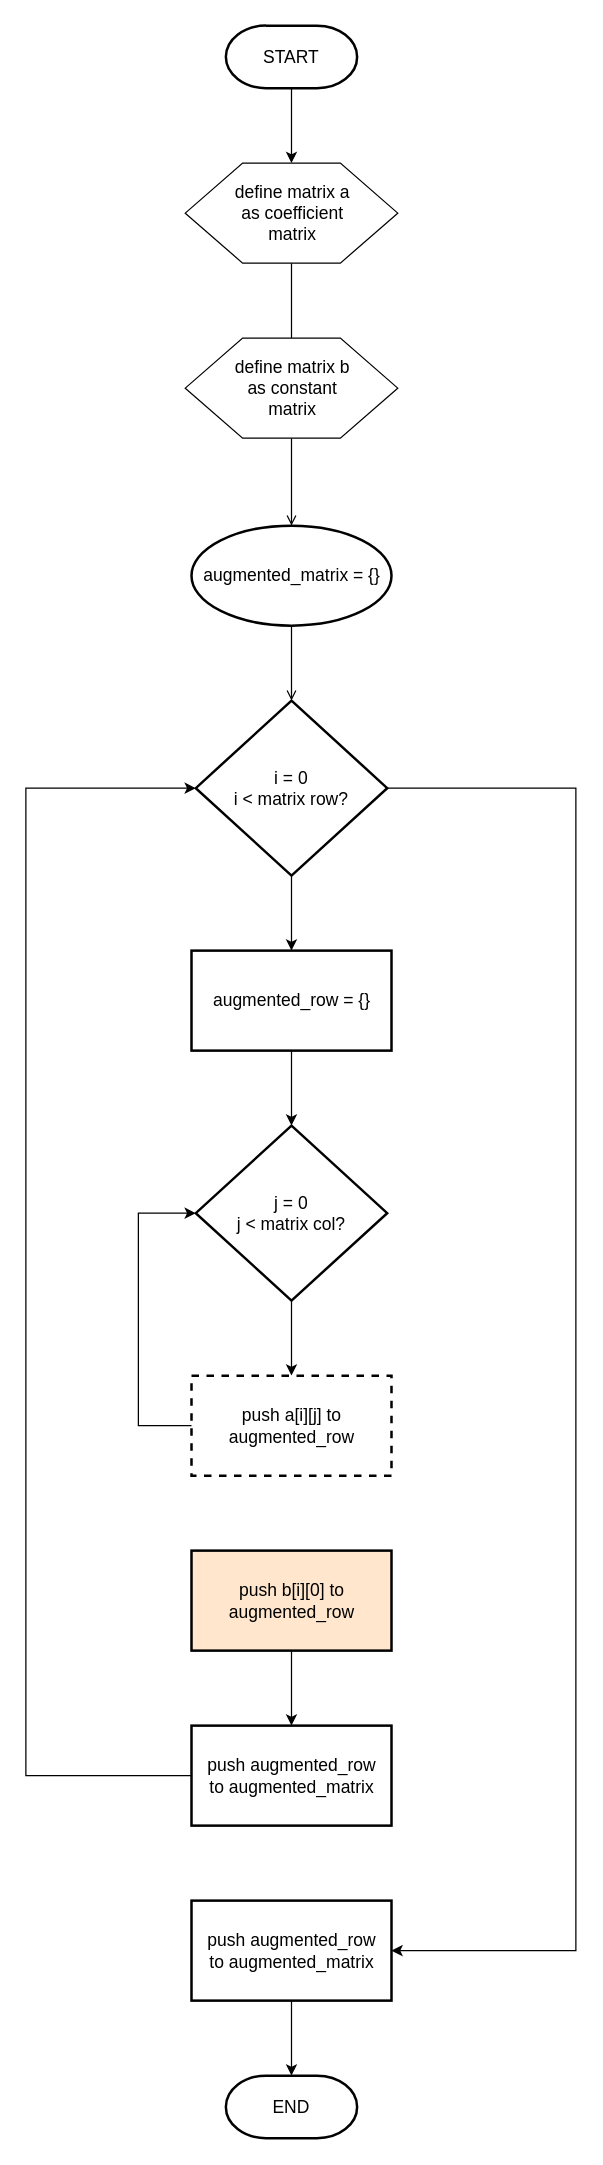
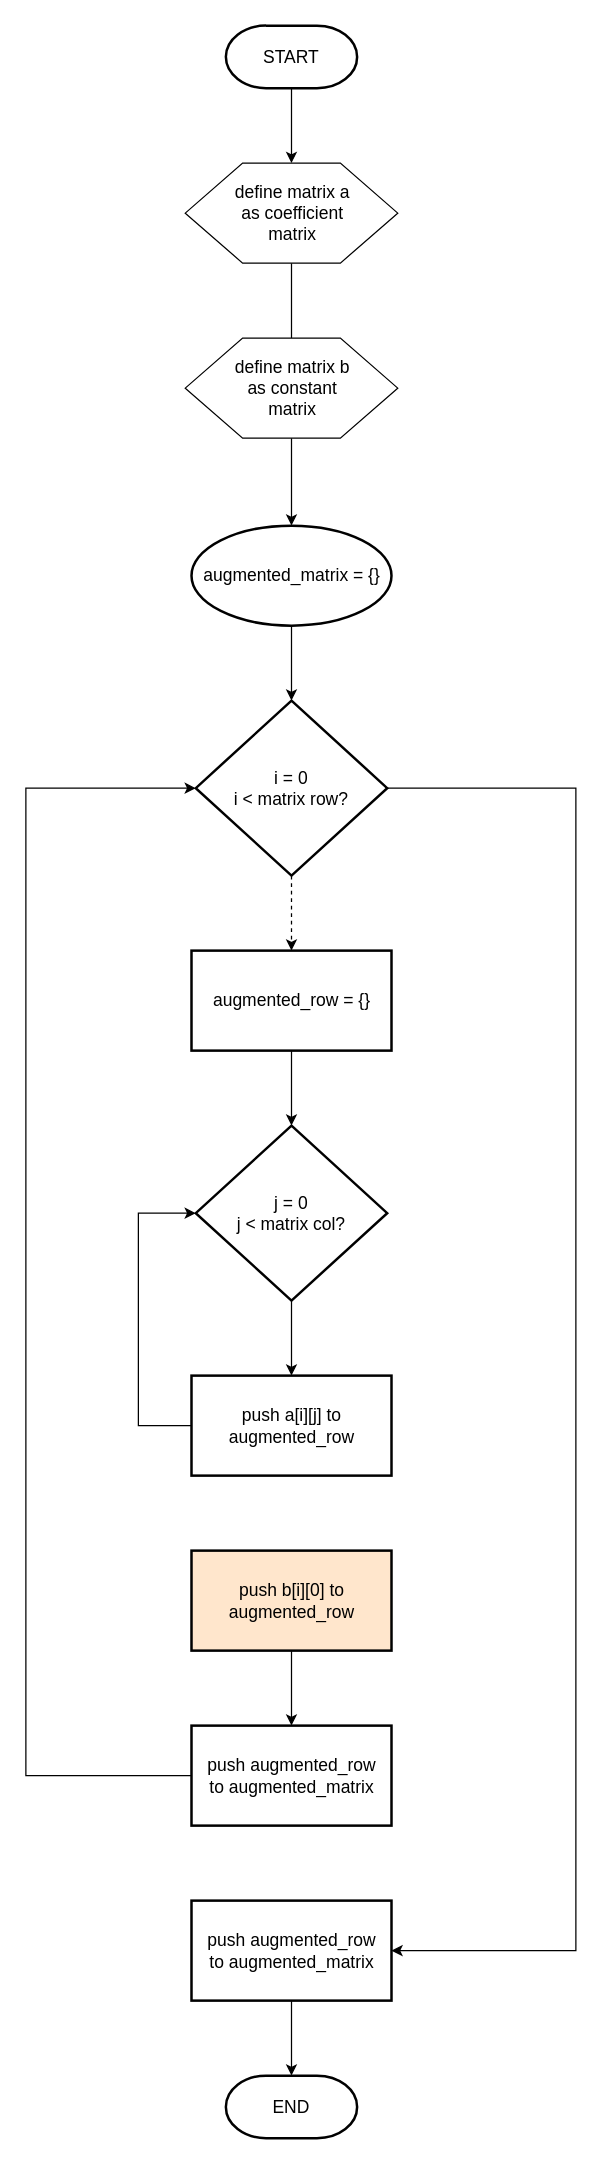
(291, 518) -> (291, 516)
(291, 693) -> (291, 691)
(291, 910) -> (291, 910)
(291, 1426) -> (291, 1426)
